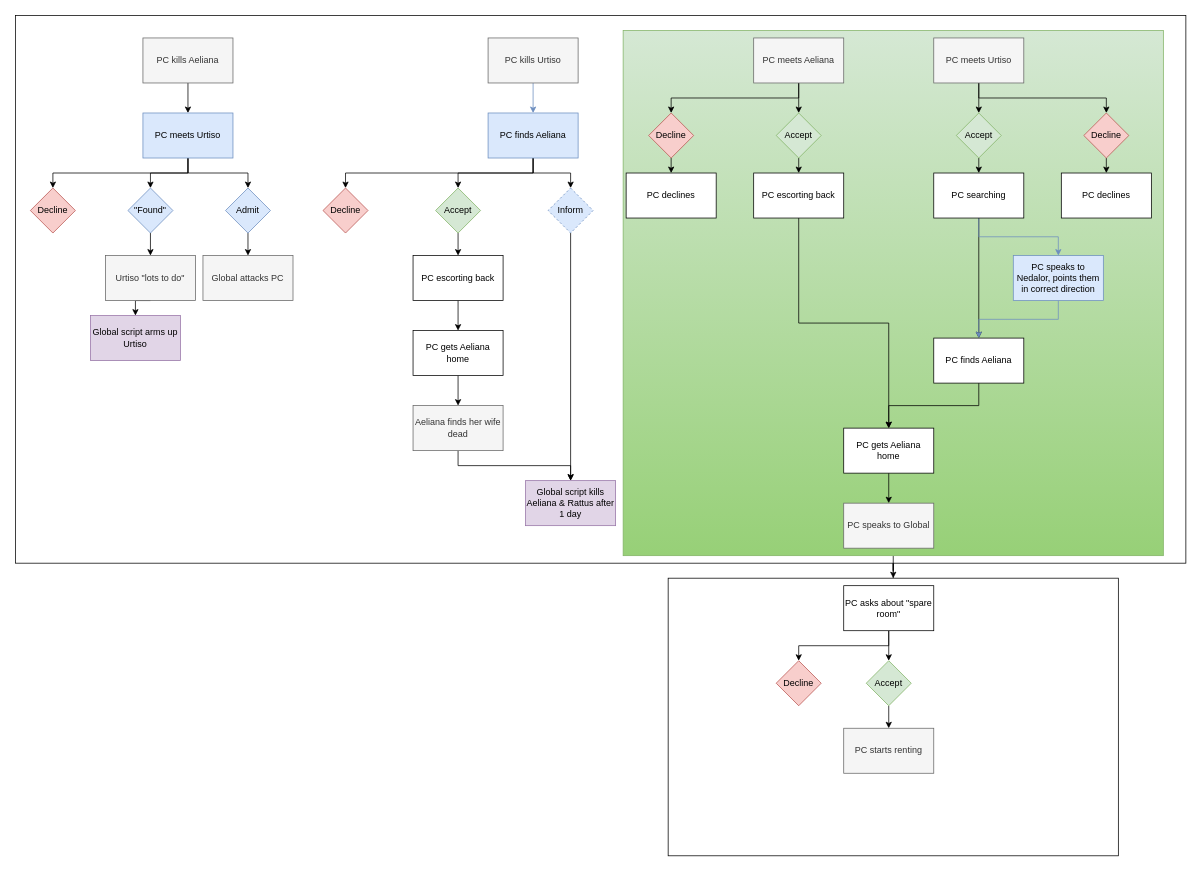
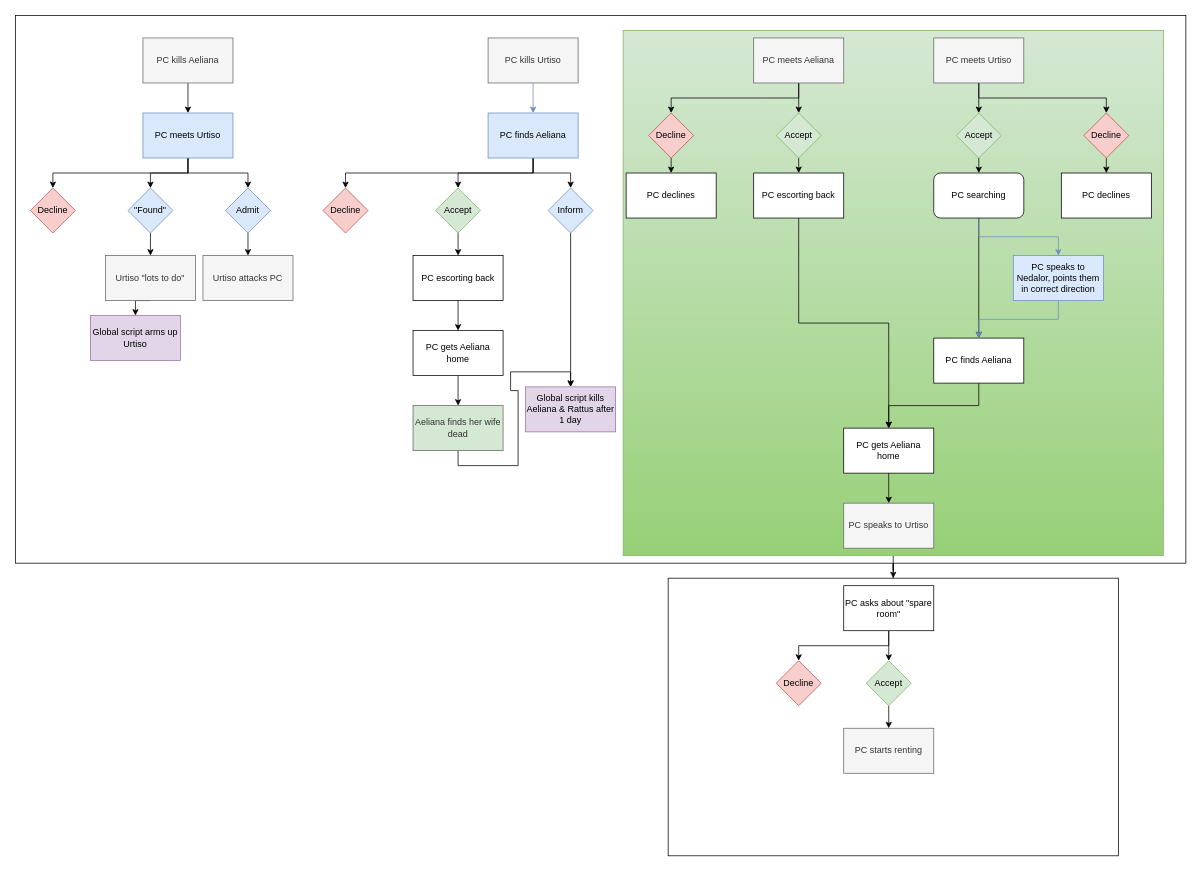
(978, 195) -> (978, 195)
(570, 210) -> (570, 210)
(248, 278) -> (248, 278)
(458, 428) -> (458, 428)
(570, 503) -> (570, 409)
(888, 525) -> (888, 525)
